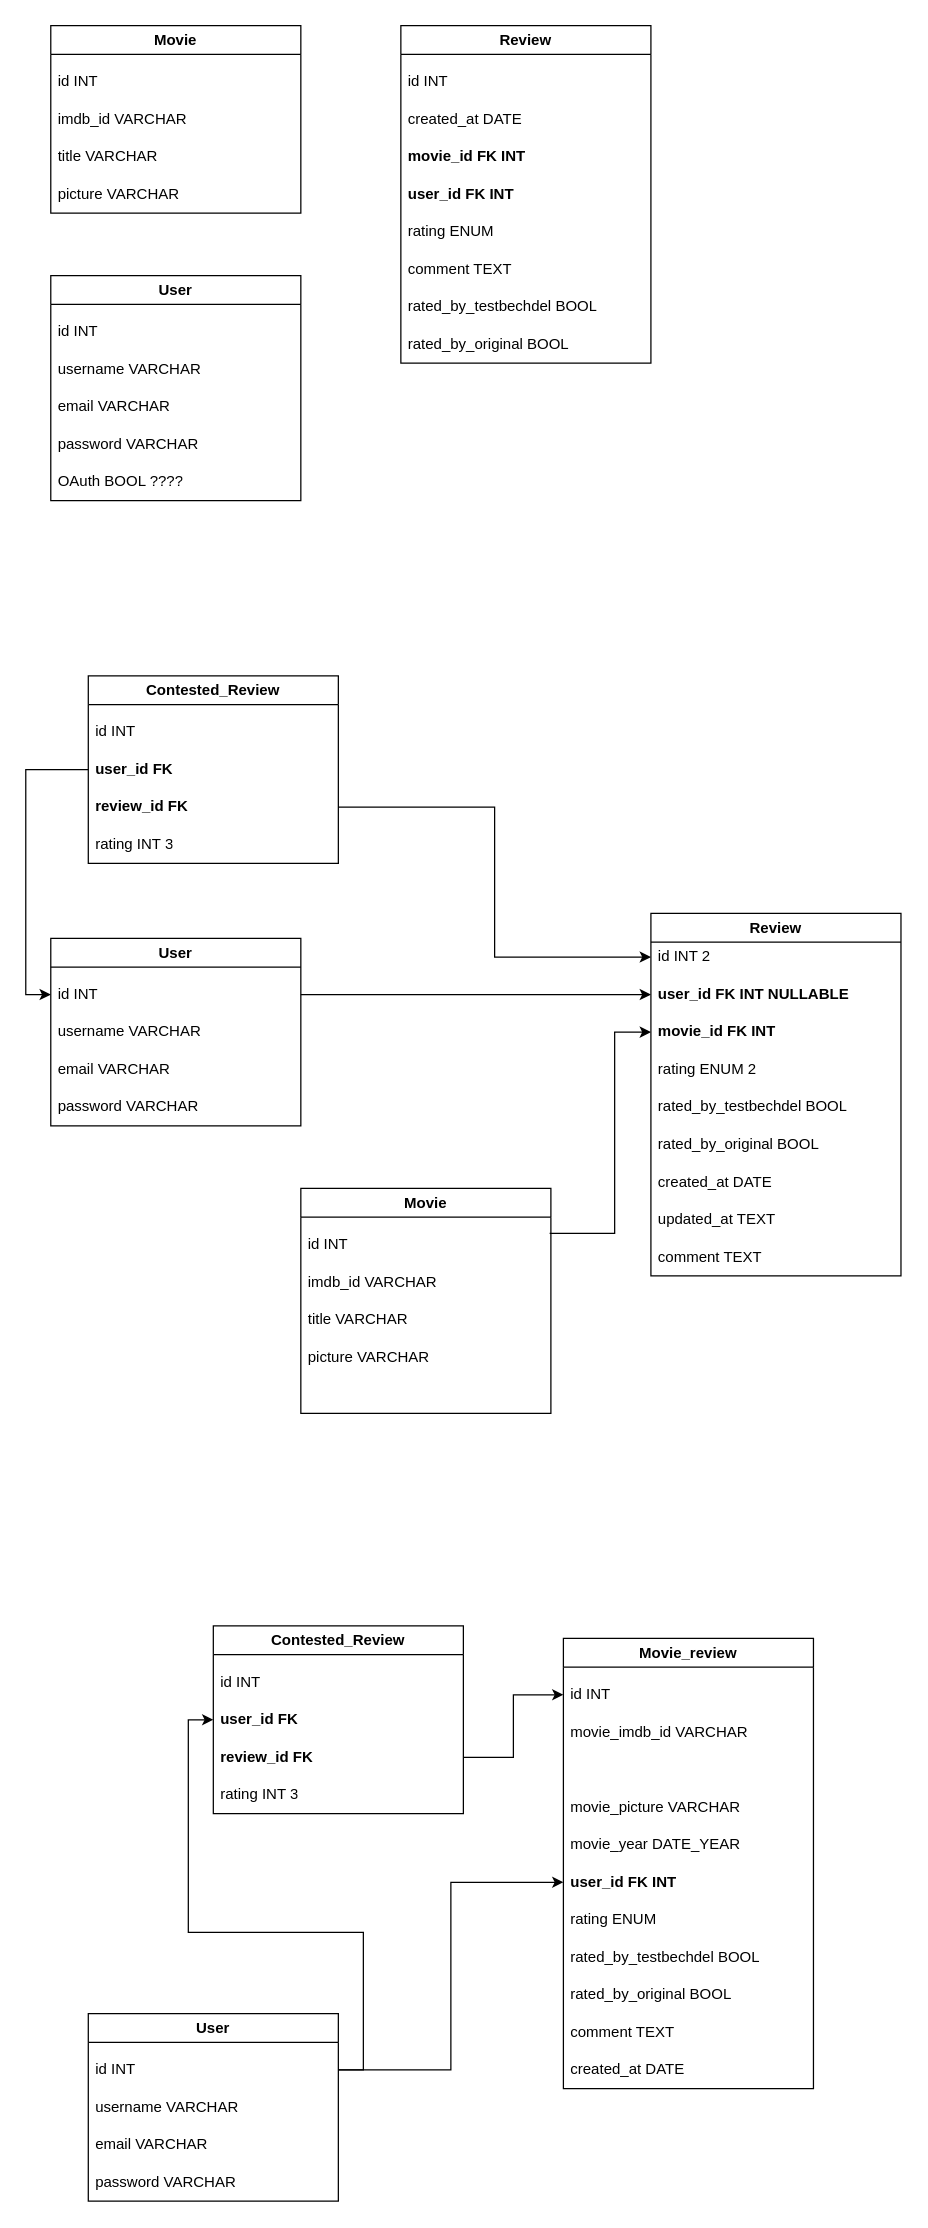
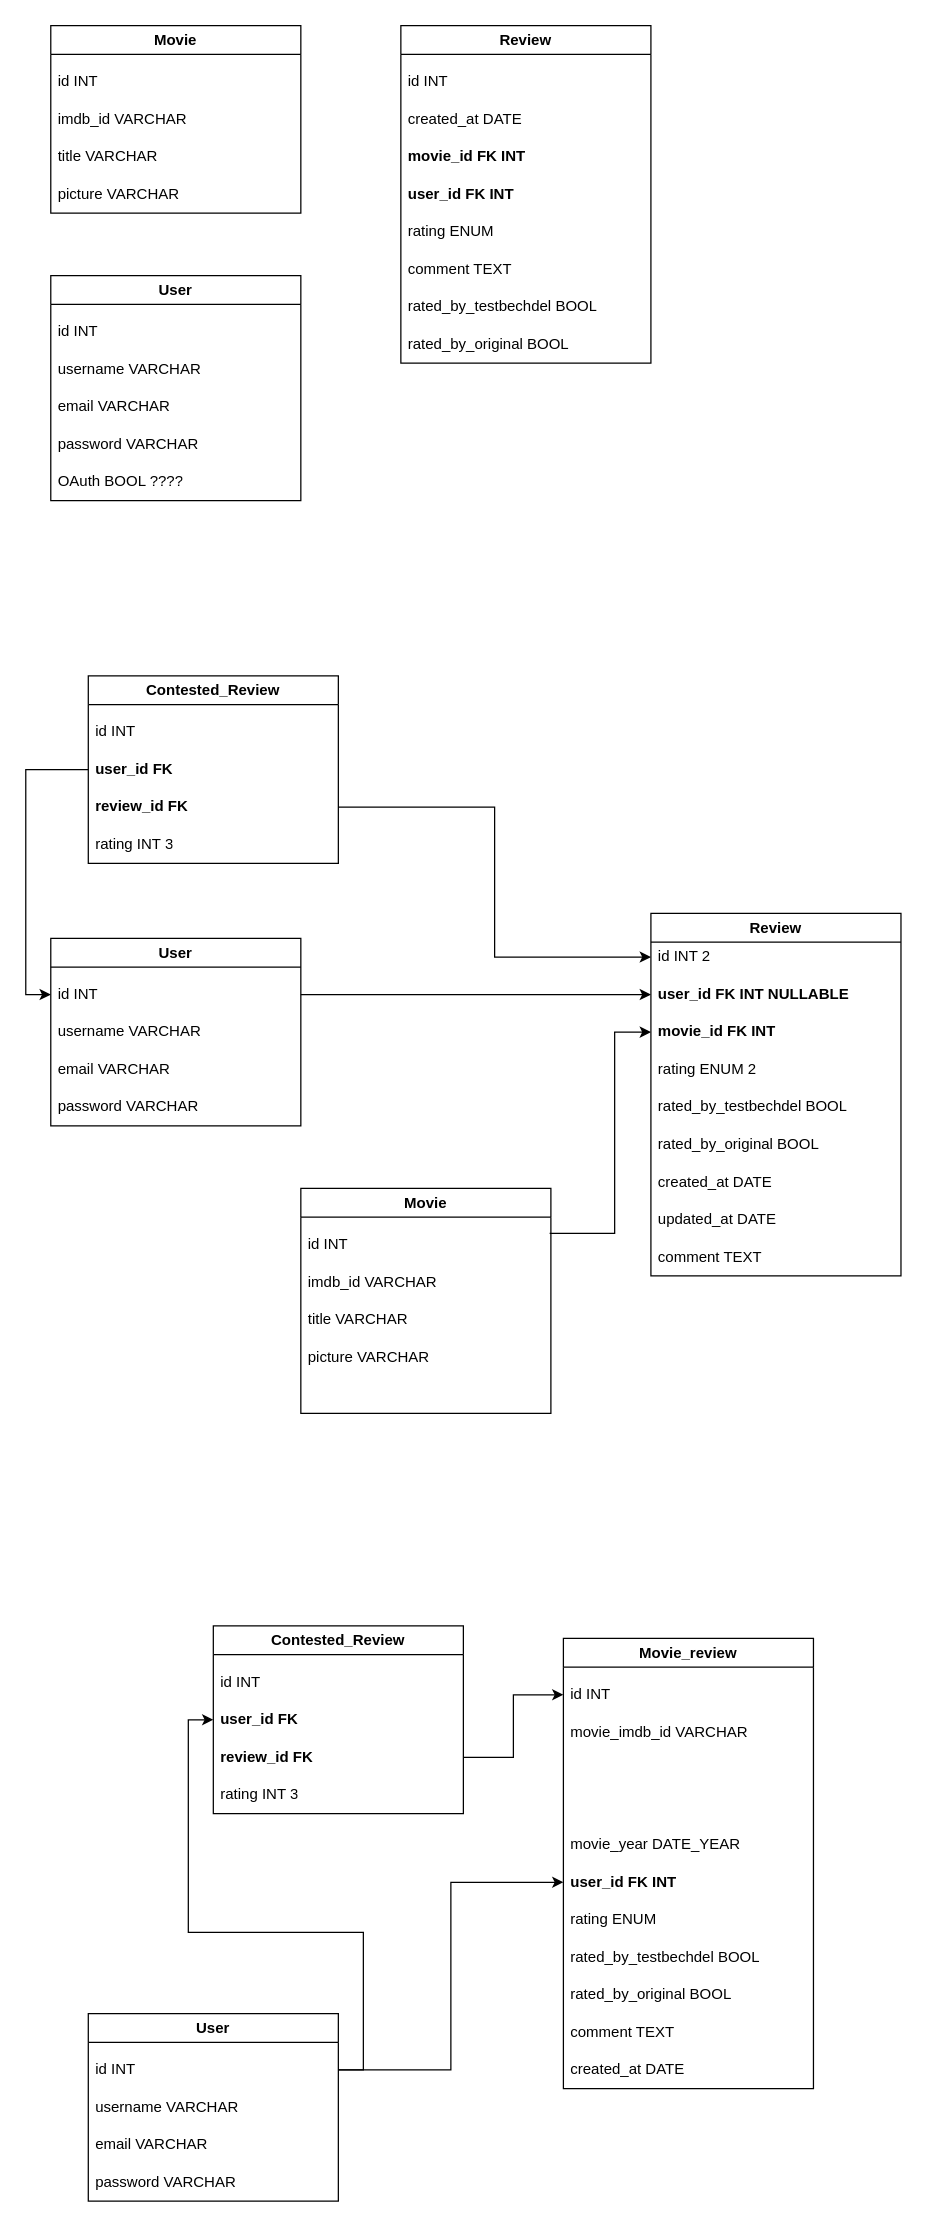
(719, 1219) -> (719, 1219)
(688, 1807) -> none
